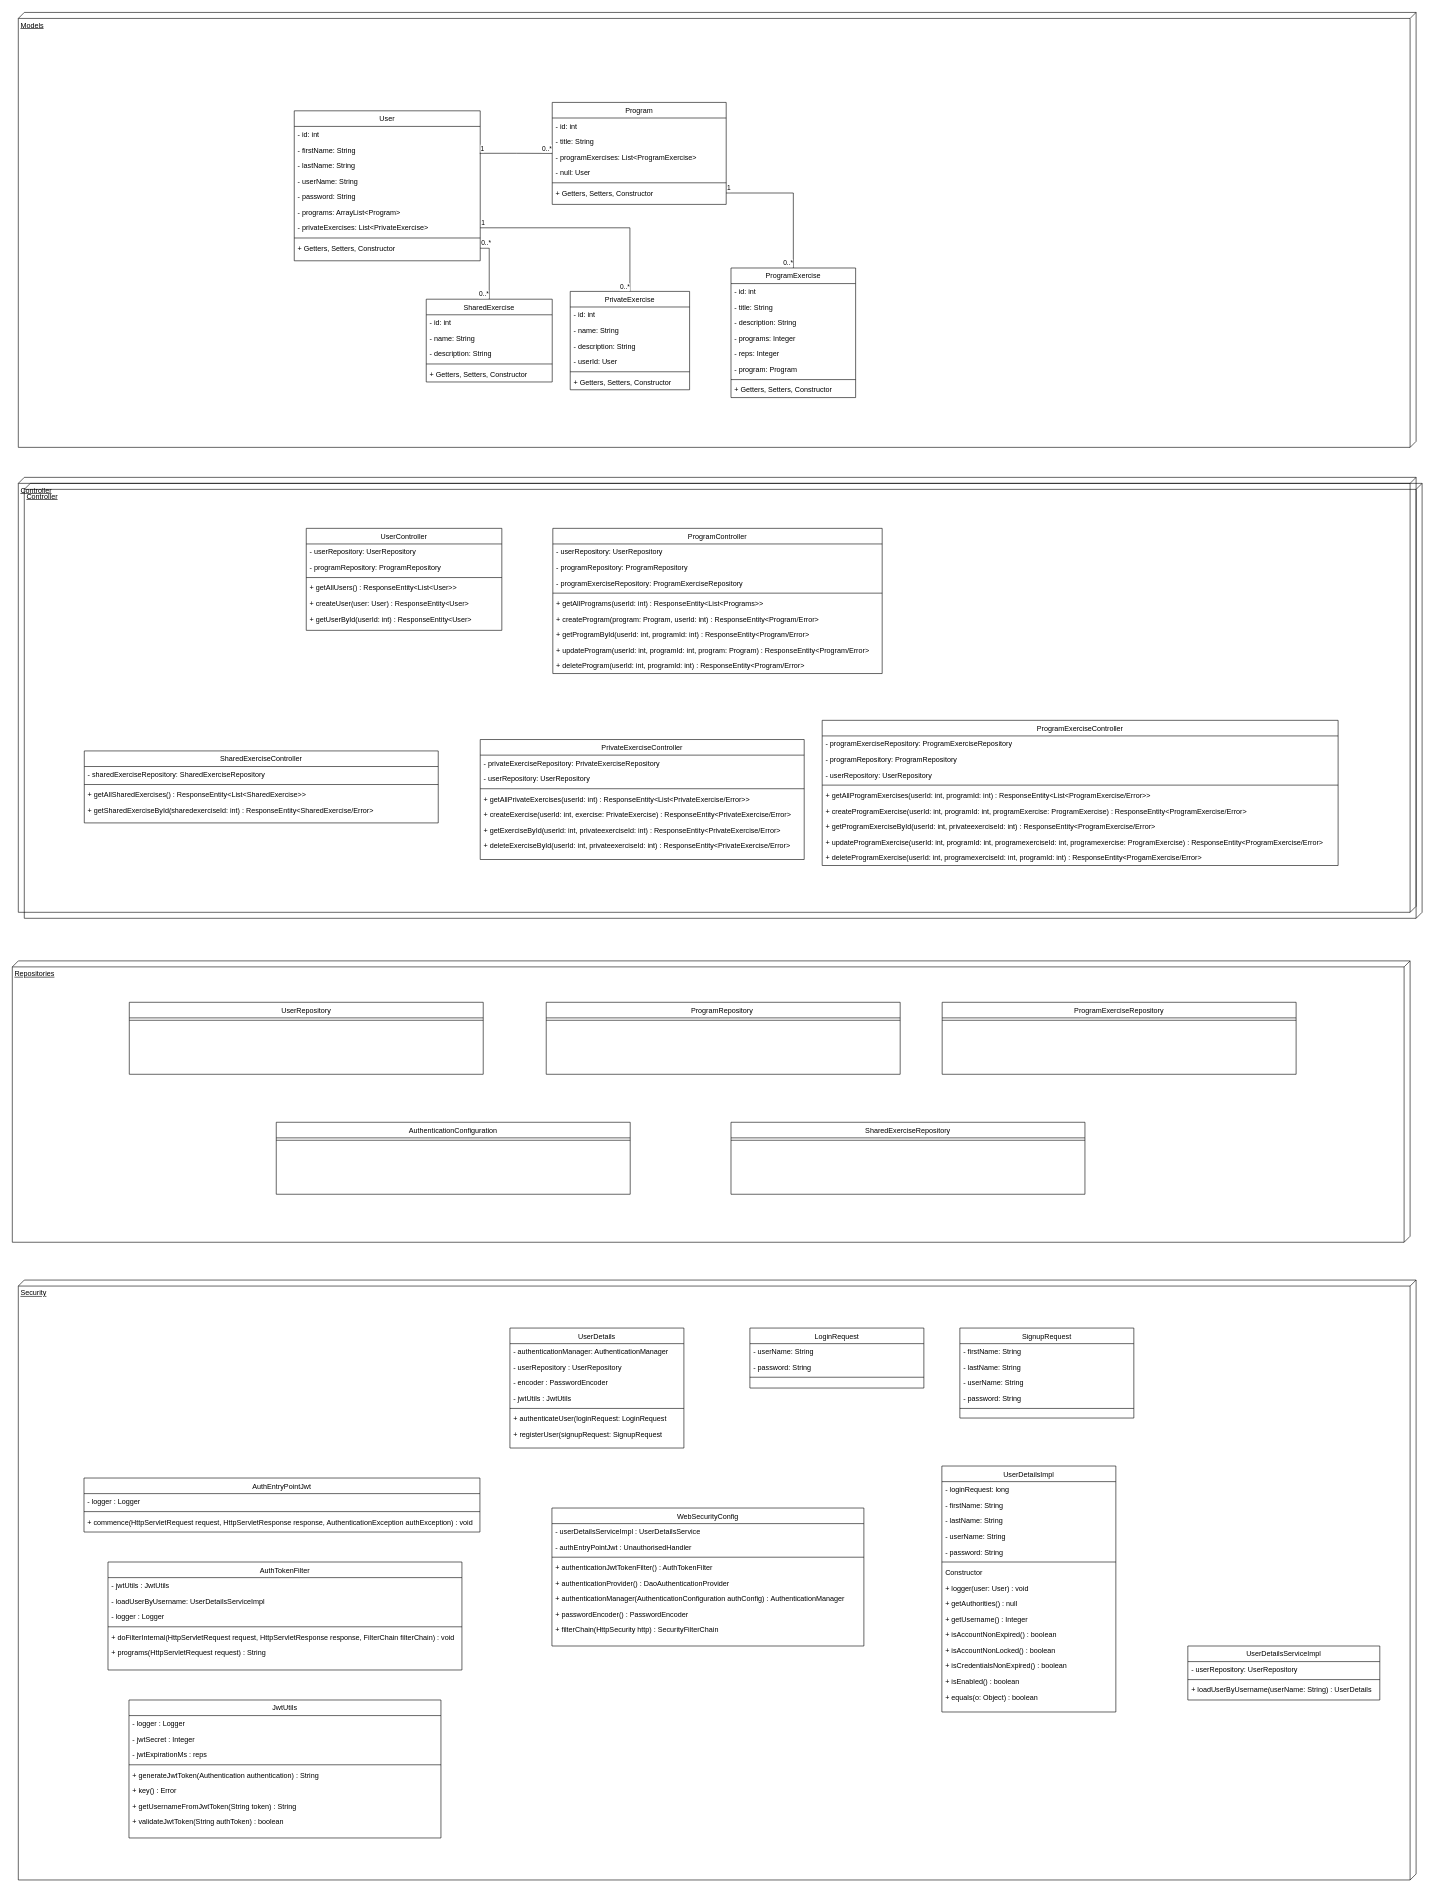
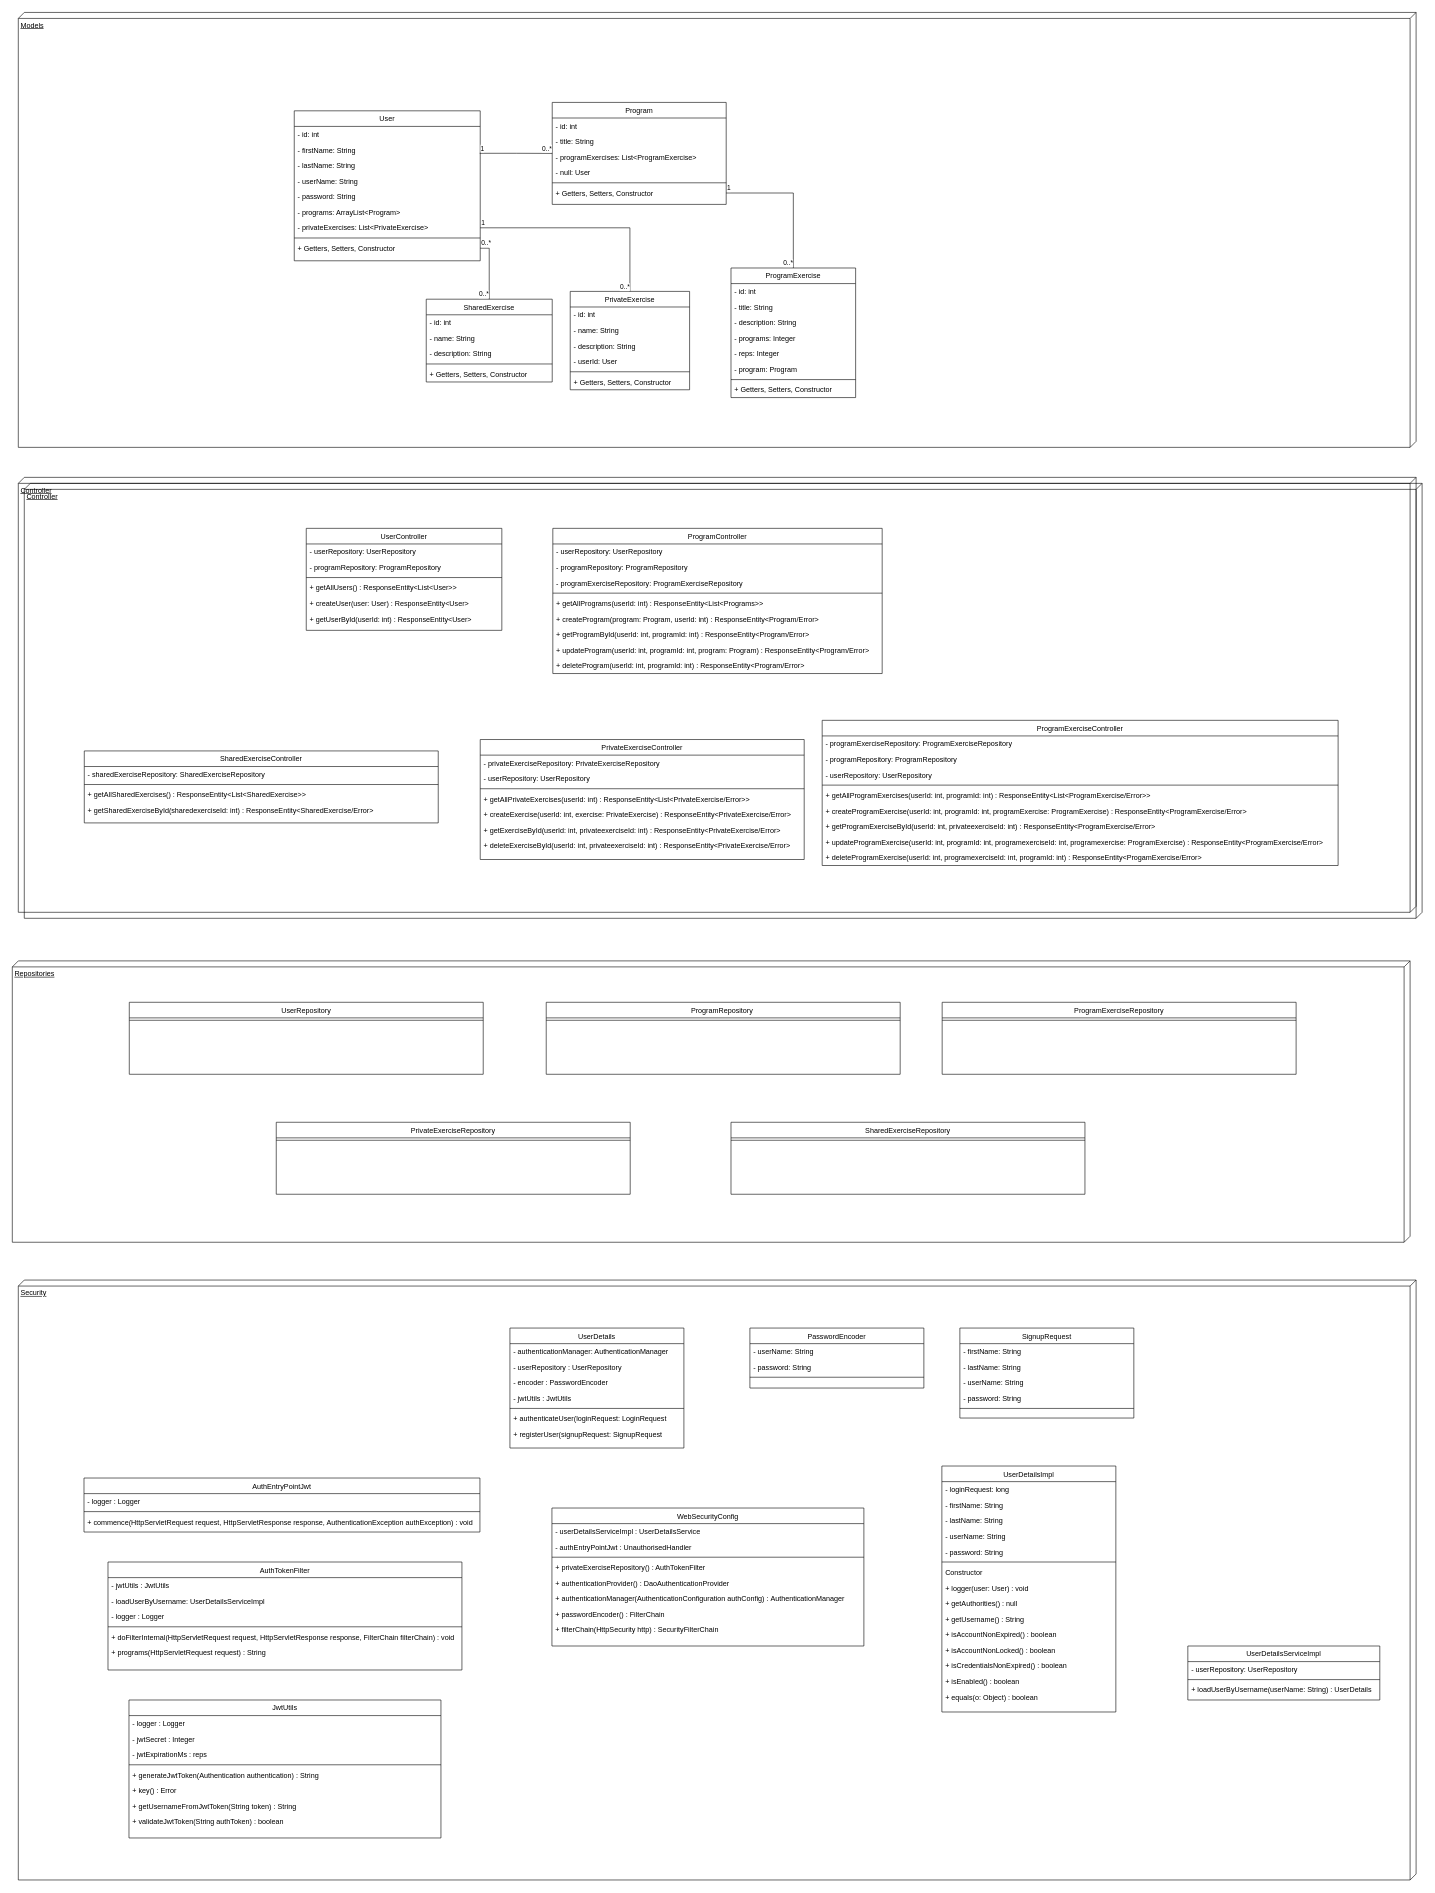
(453, 1130) -> (453, 1130)
(837, 1336) -> (837, 1336)
(648, 1568) -> (643, 1568)
(628, 1615) -> (617, 1615)
(993, 1619) -> (990, 1619)
